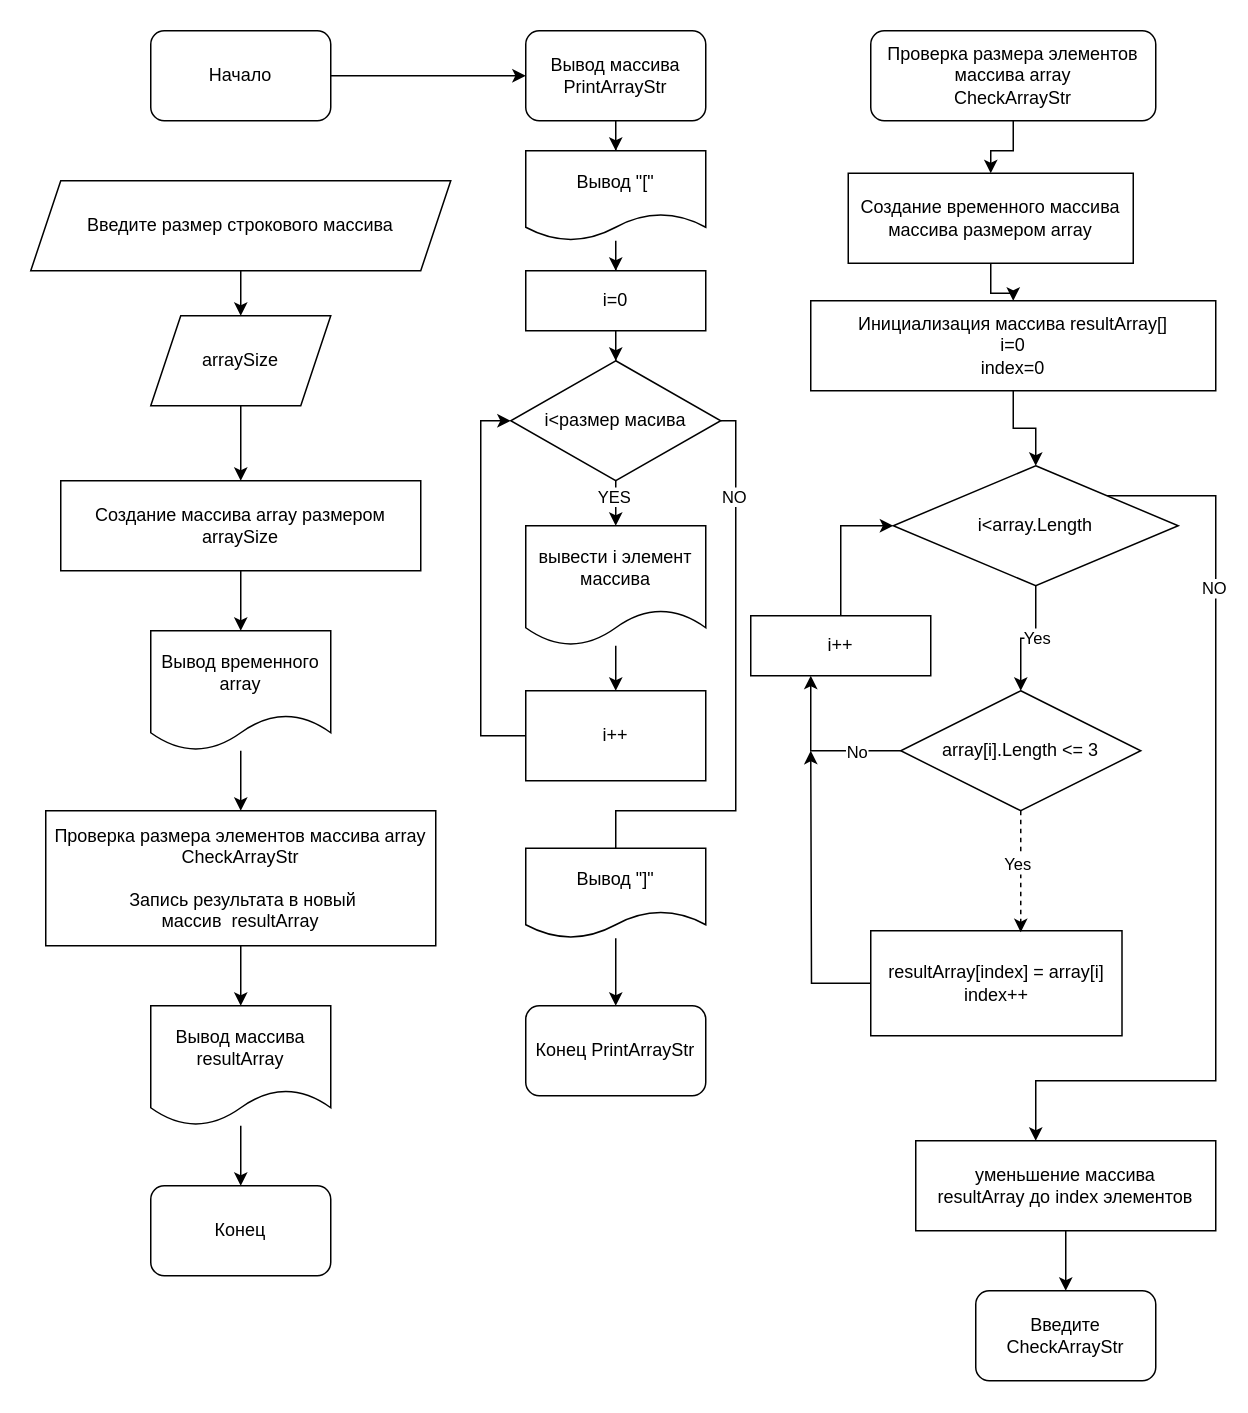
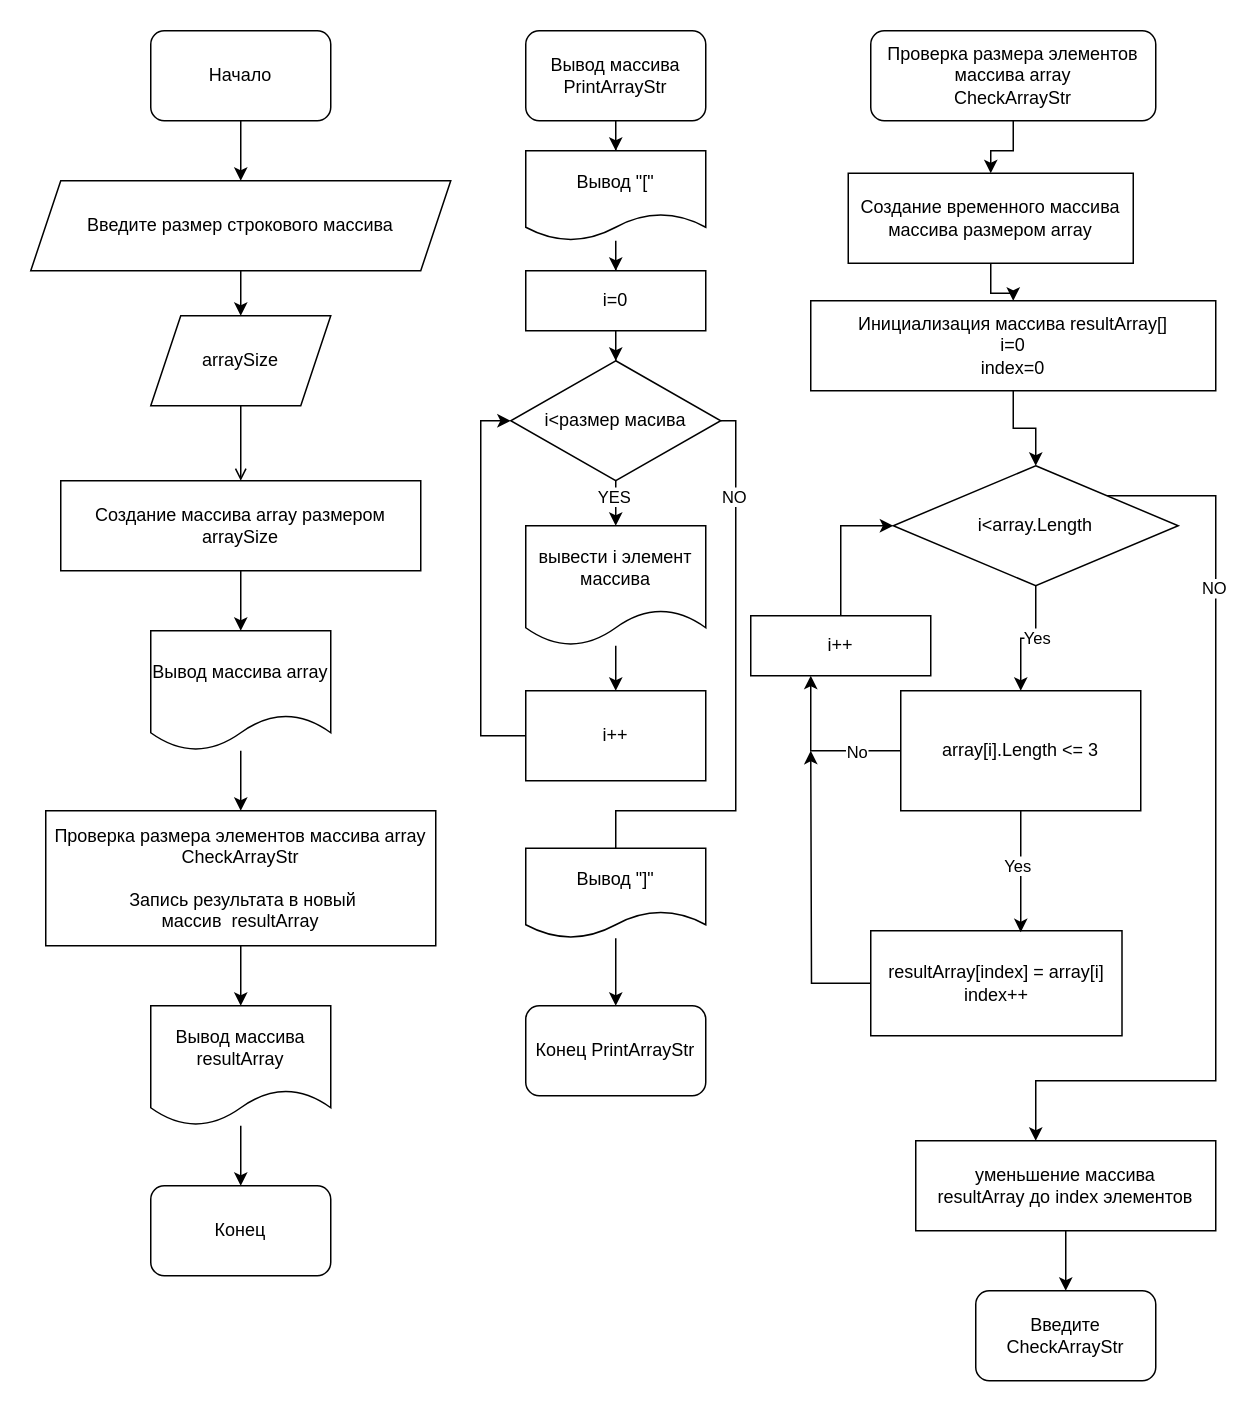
(423, 76) -> (241, 146)
(241, 469) -> (241, 471)
(241, 673) -> (241, 673)
(1021, 751) -> (1021, 751)
(1021, 865) -> (1021, 865)
